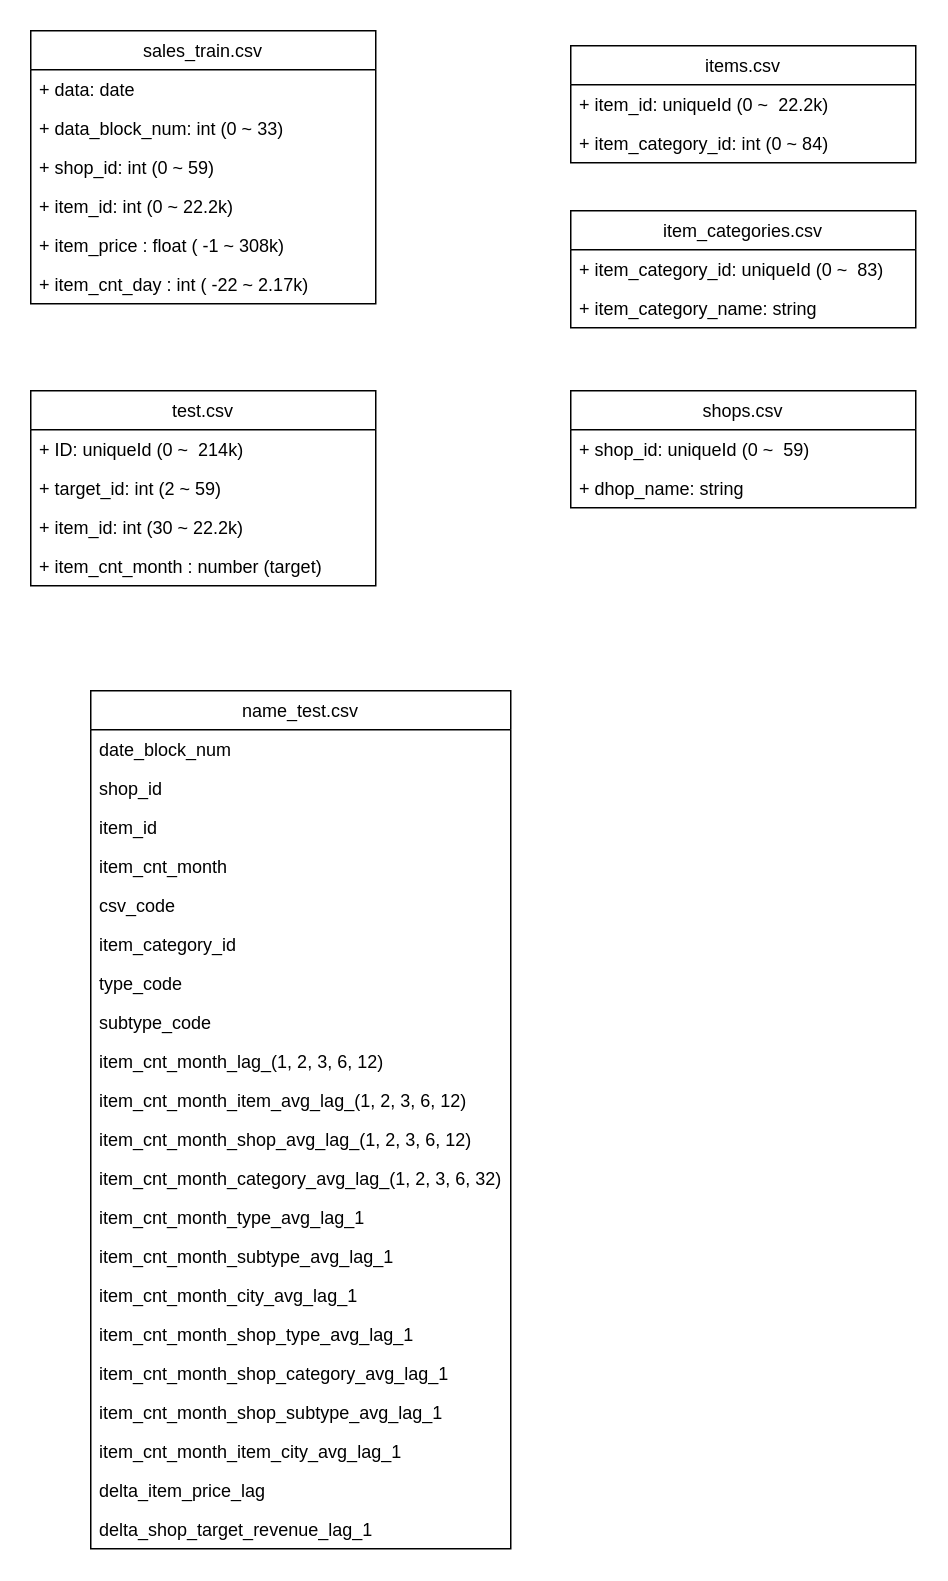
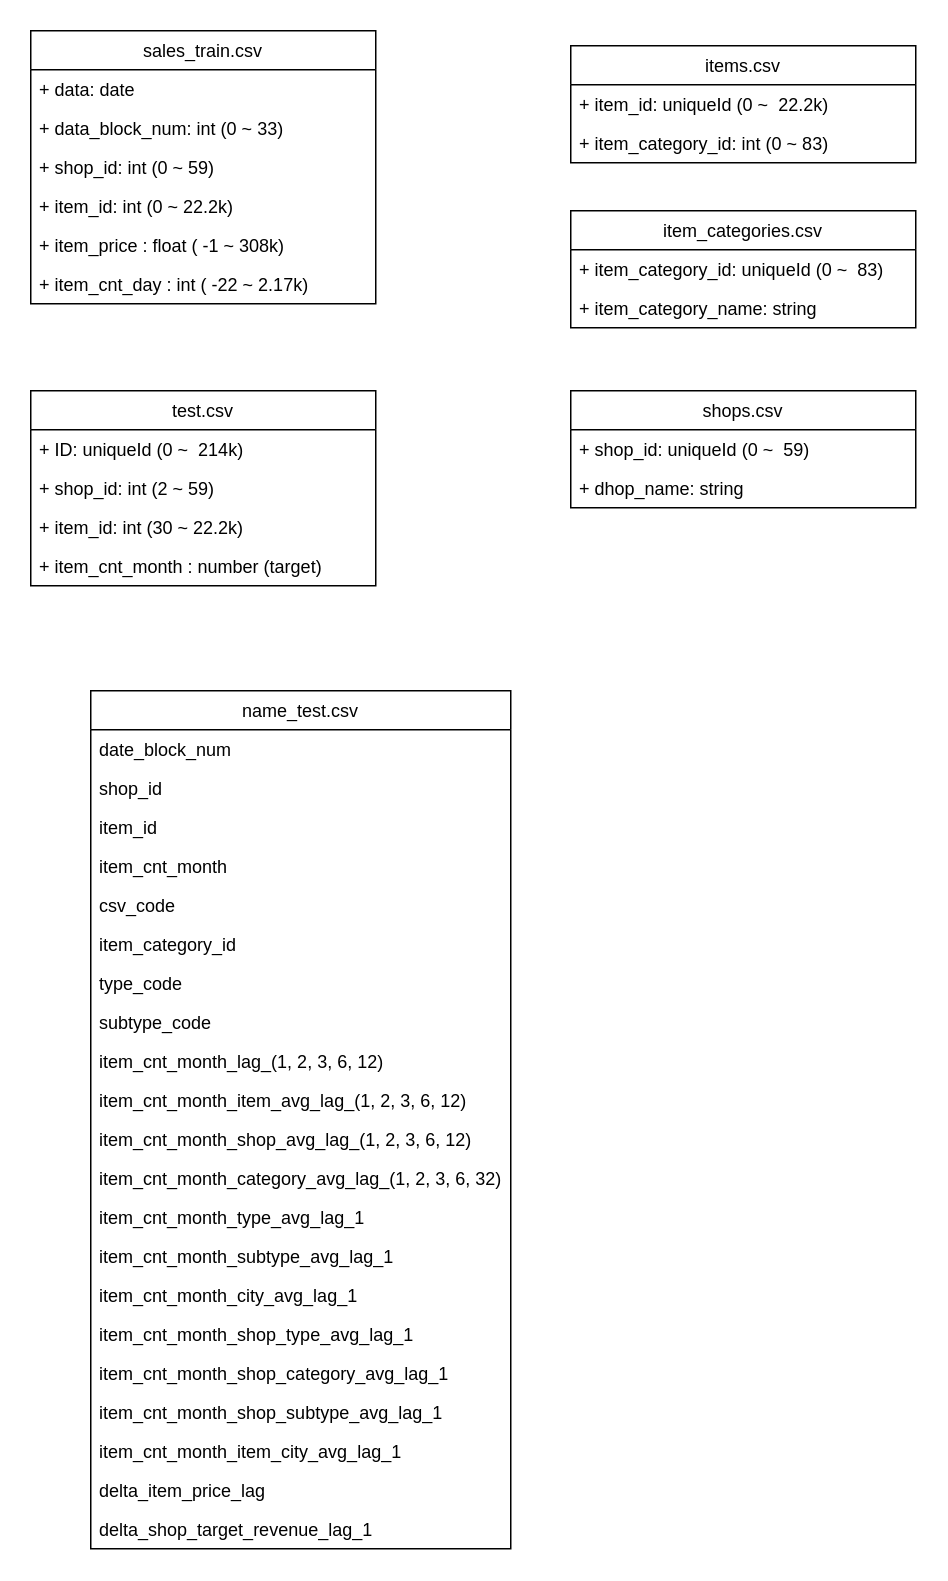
(719, 144) -> (719, 144)
(146, 489) -> (136, 489)
